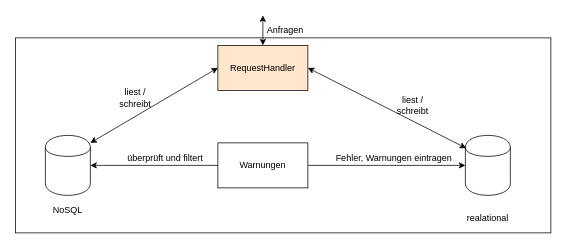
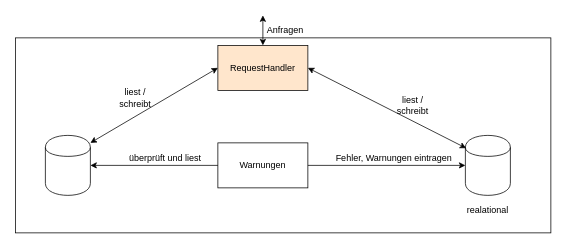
(165, 158) -> (165, 158)
(68, 210) -> none
(488, 218) -> (488, 210)
